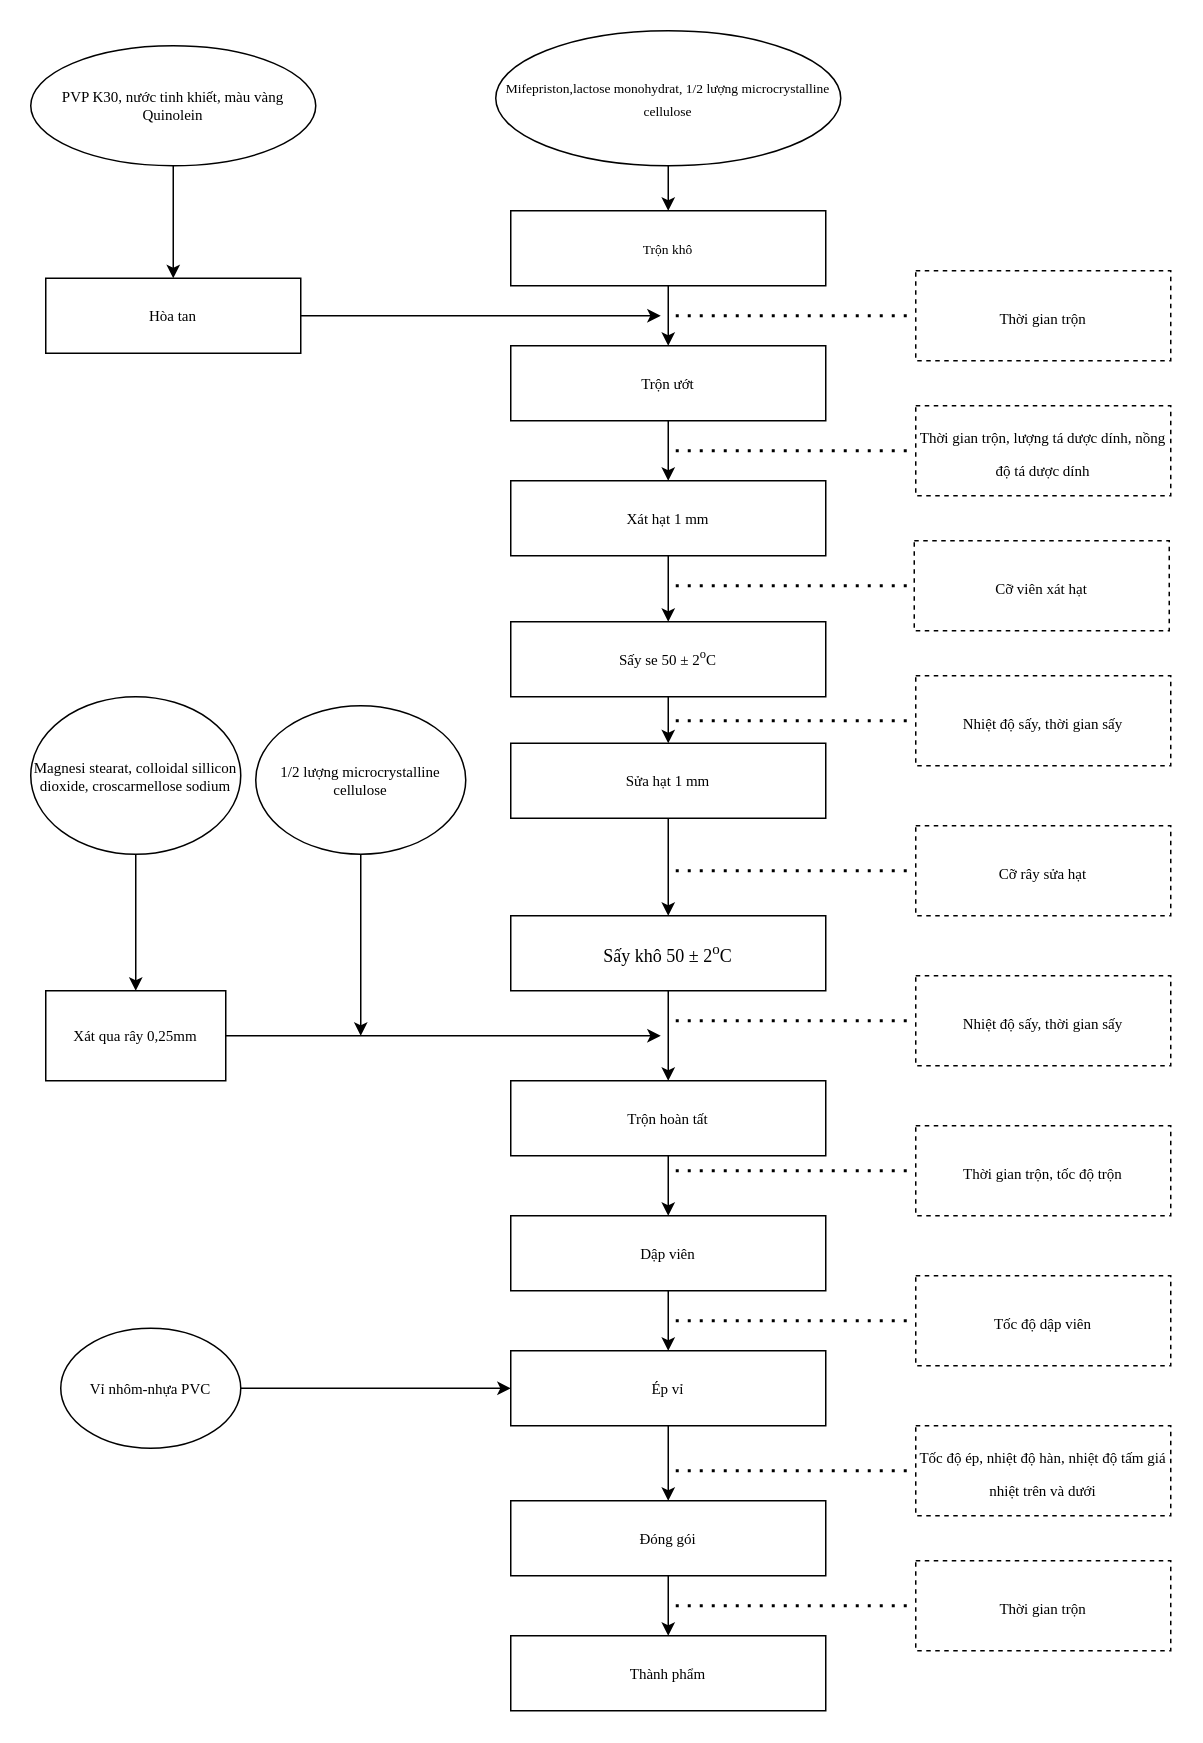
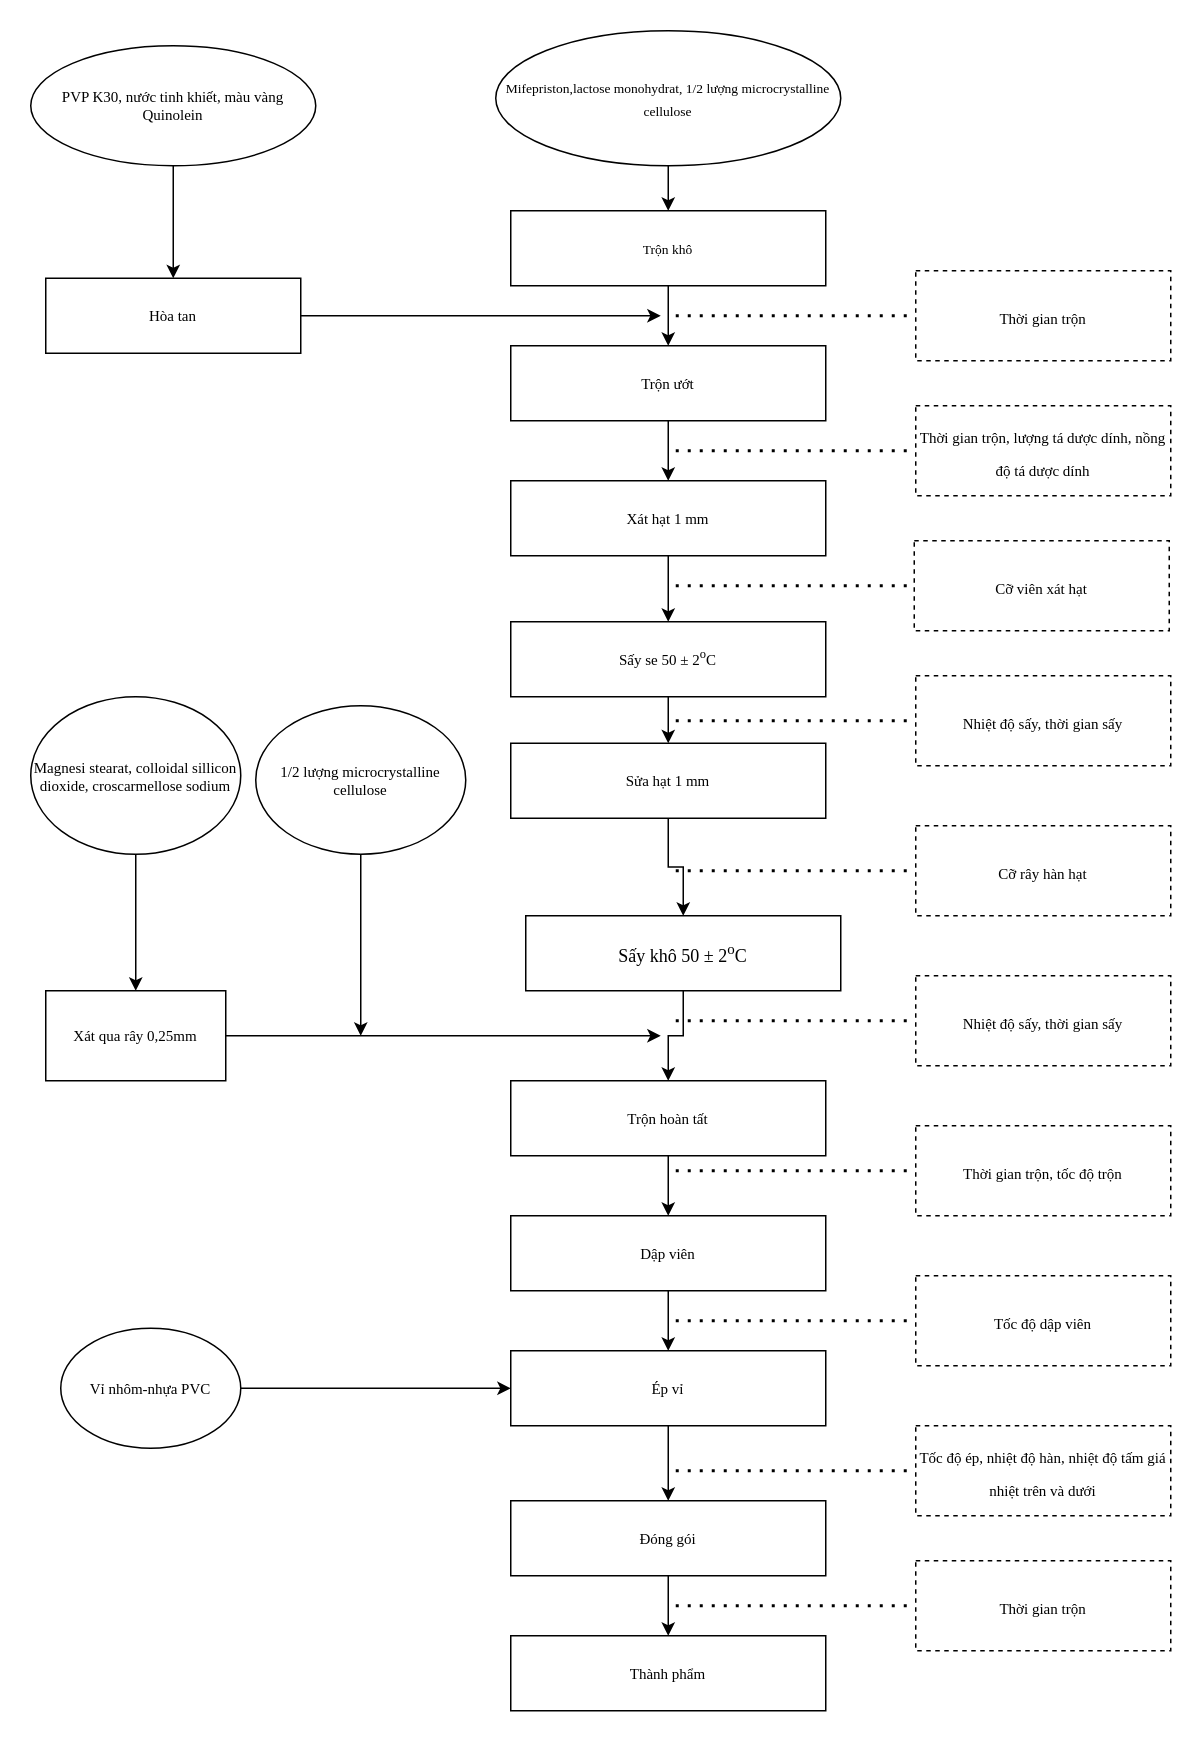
(1043, 871) -> (1043, 871)
(668, 953) -> (683, 953)
